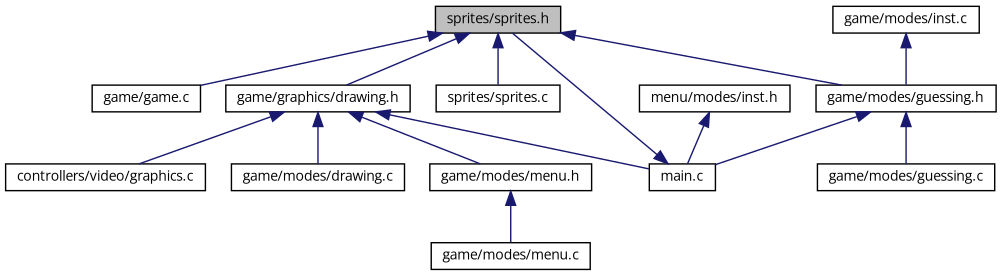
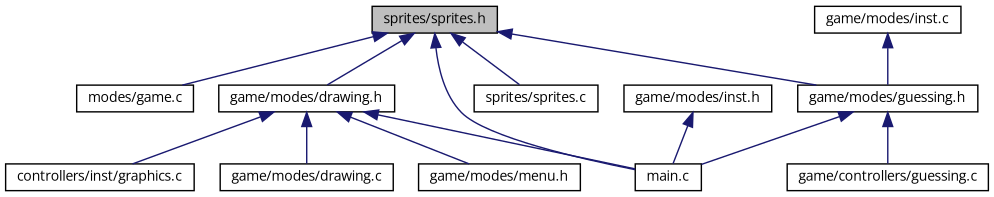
(585, 94) -> (488, 129)
(146, 98) -> (135, 98)
(318, 98) -> (307, 98)
(715, 98) -> (698, 98)
(106, 177) -> (100, 177)
(906, 177) -> (888, 177)
(511, 256) -> none
